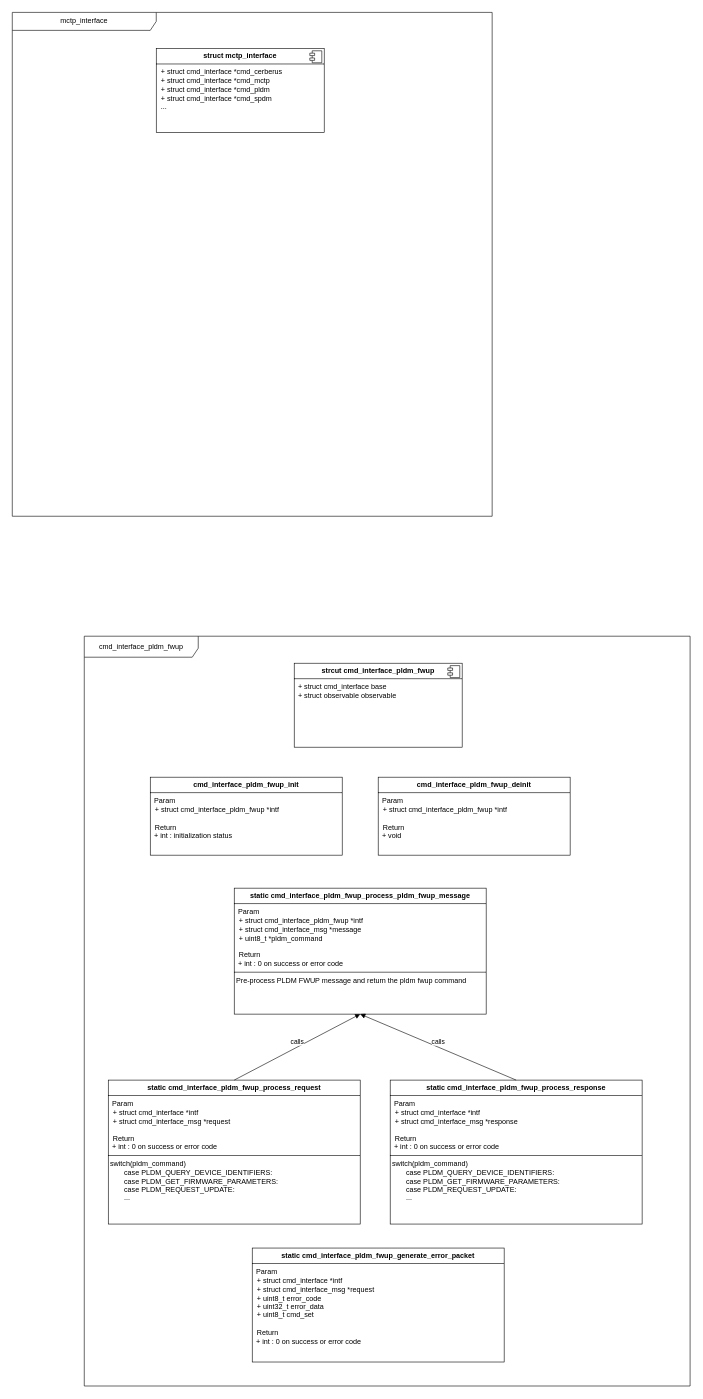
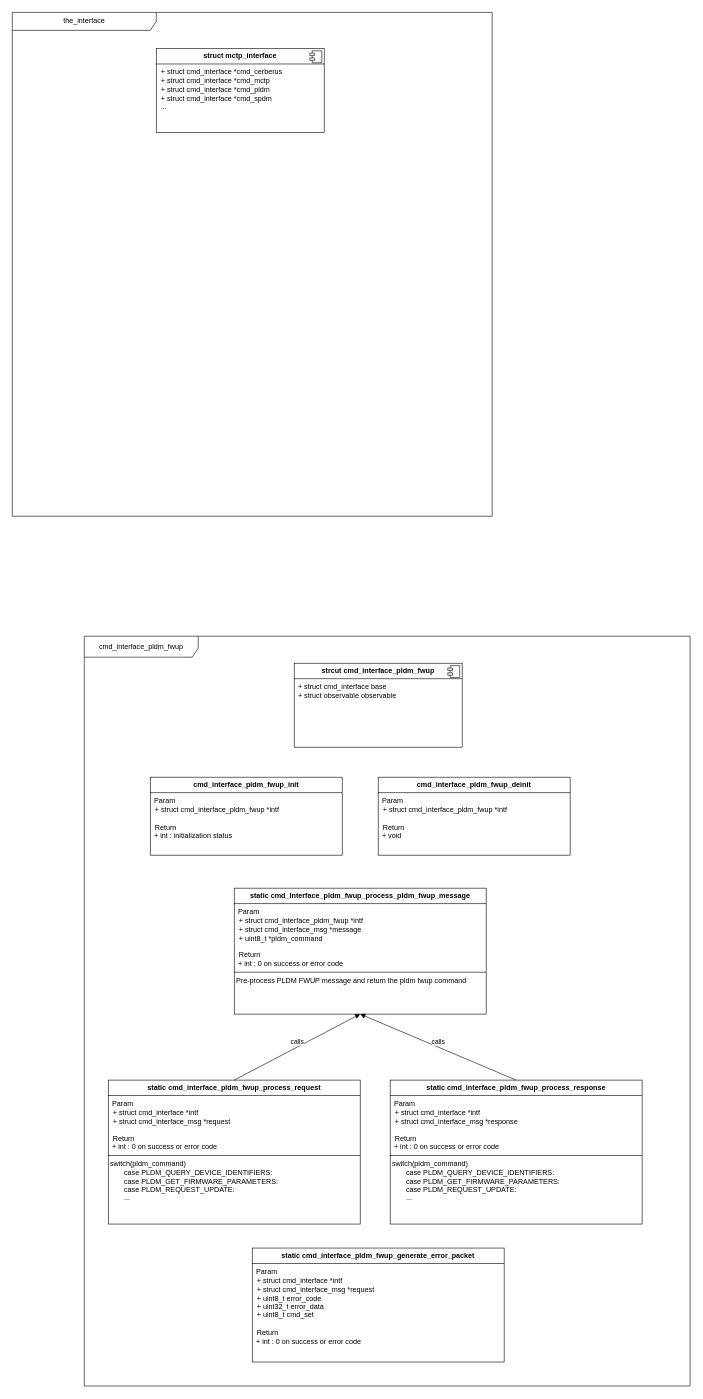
(84, 21) -> (84, 21)
